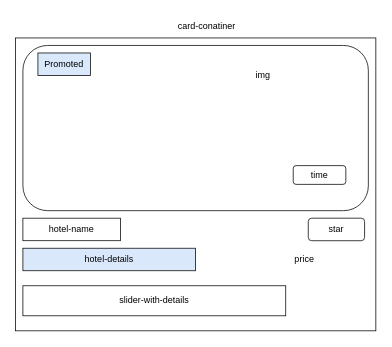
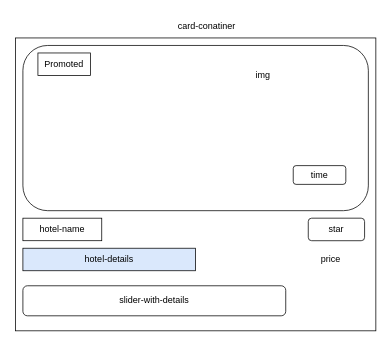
(64, 64) -> (64, 64)
(72, 229) -> (62, 229)
(304, 259) -> (330, 259)
(154, 300) -> (154, 300)
